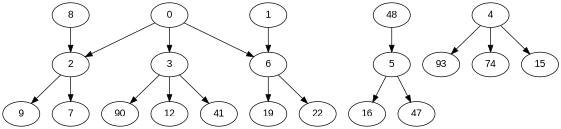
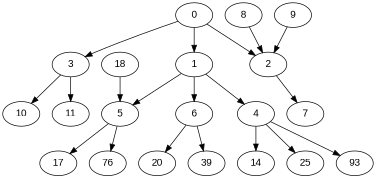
(392, 15) -> (120, 64)
(216, 38) -> (194, 36)
(491, 64) -> (256, 163)
(540, 64) -> (305, 163)
(49, 87) -> (282, 37)
none -> (160, 87)
none -> (222, 87)
(120, 114) -> (21, 114)
(169, 114) -> none
(219, 114) -> (71, 114)
(268, 114) -> (207, 163)
(318, 114) -> (157, 163)
(367, 114) -> (108, 163)
(416, 114) -> (58, 163)
